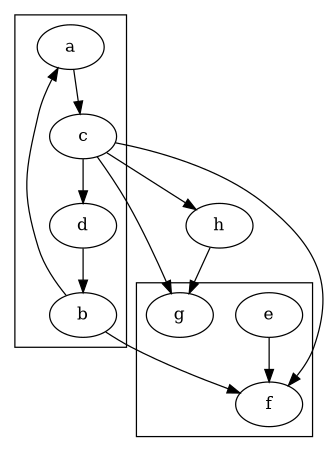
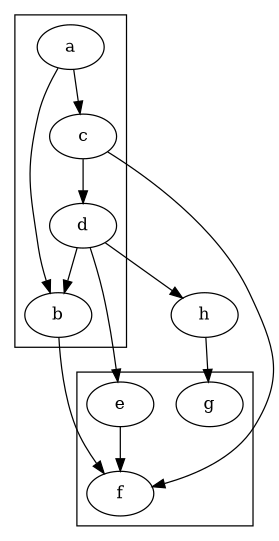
(146, 178) -> (139, 267)
(27, 190) -> (30, 173)
(135, 217) -> none
none -> (106, 308)
